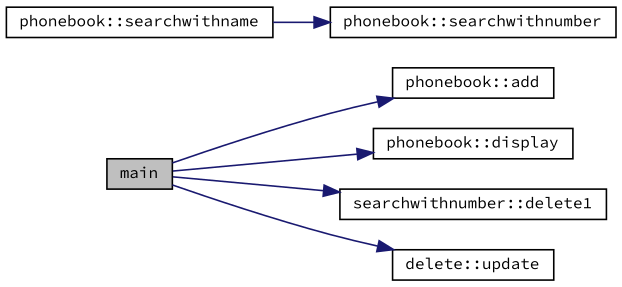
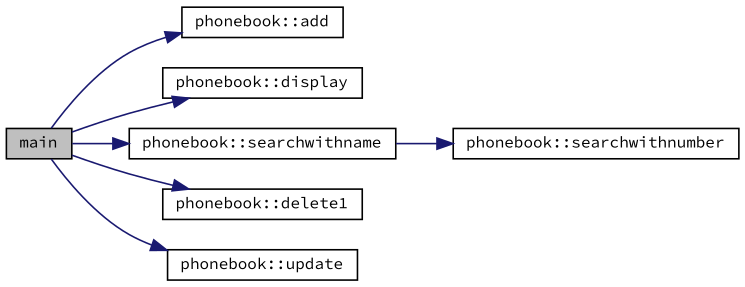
none -> (93, 144)
(473, 204) -> (263, 204)
(473, 265) -> (263, 265)
